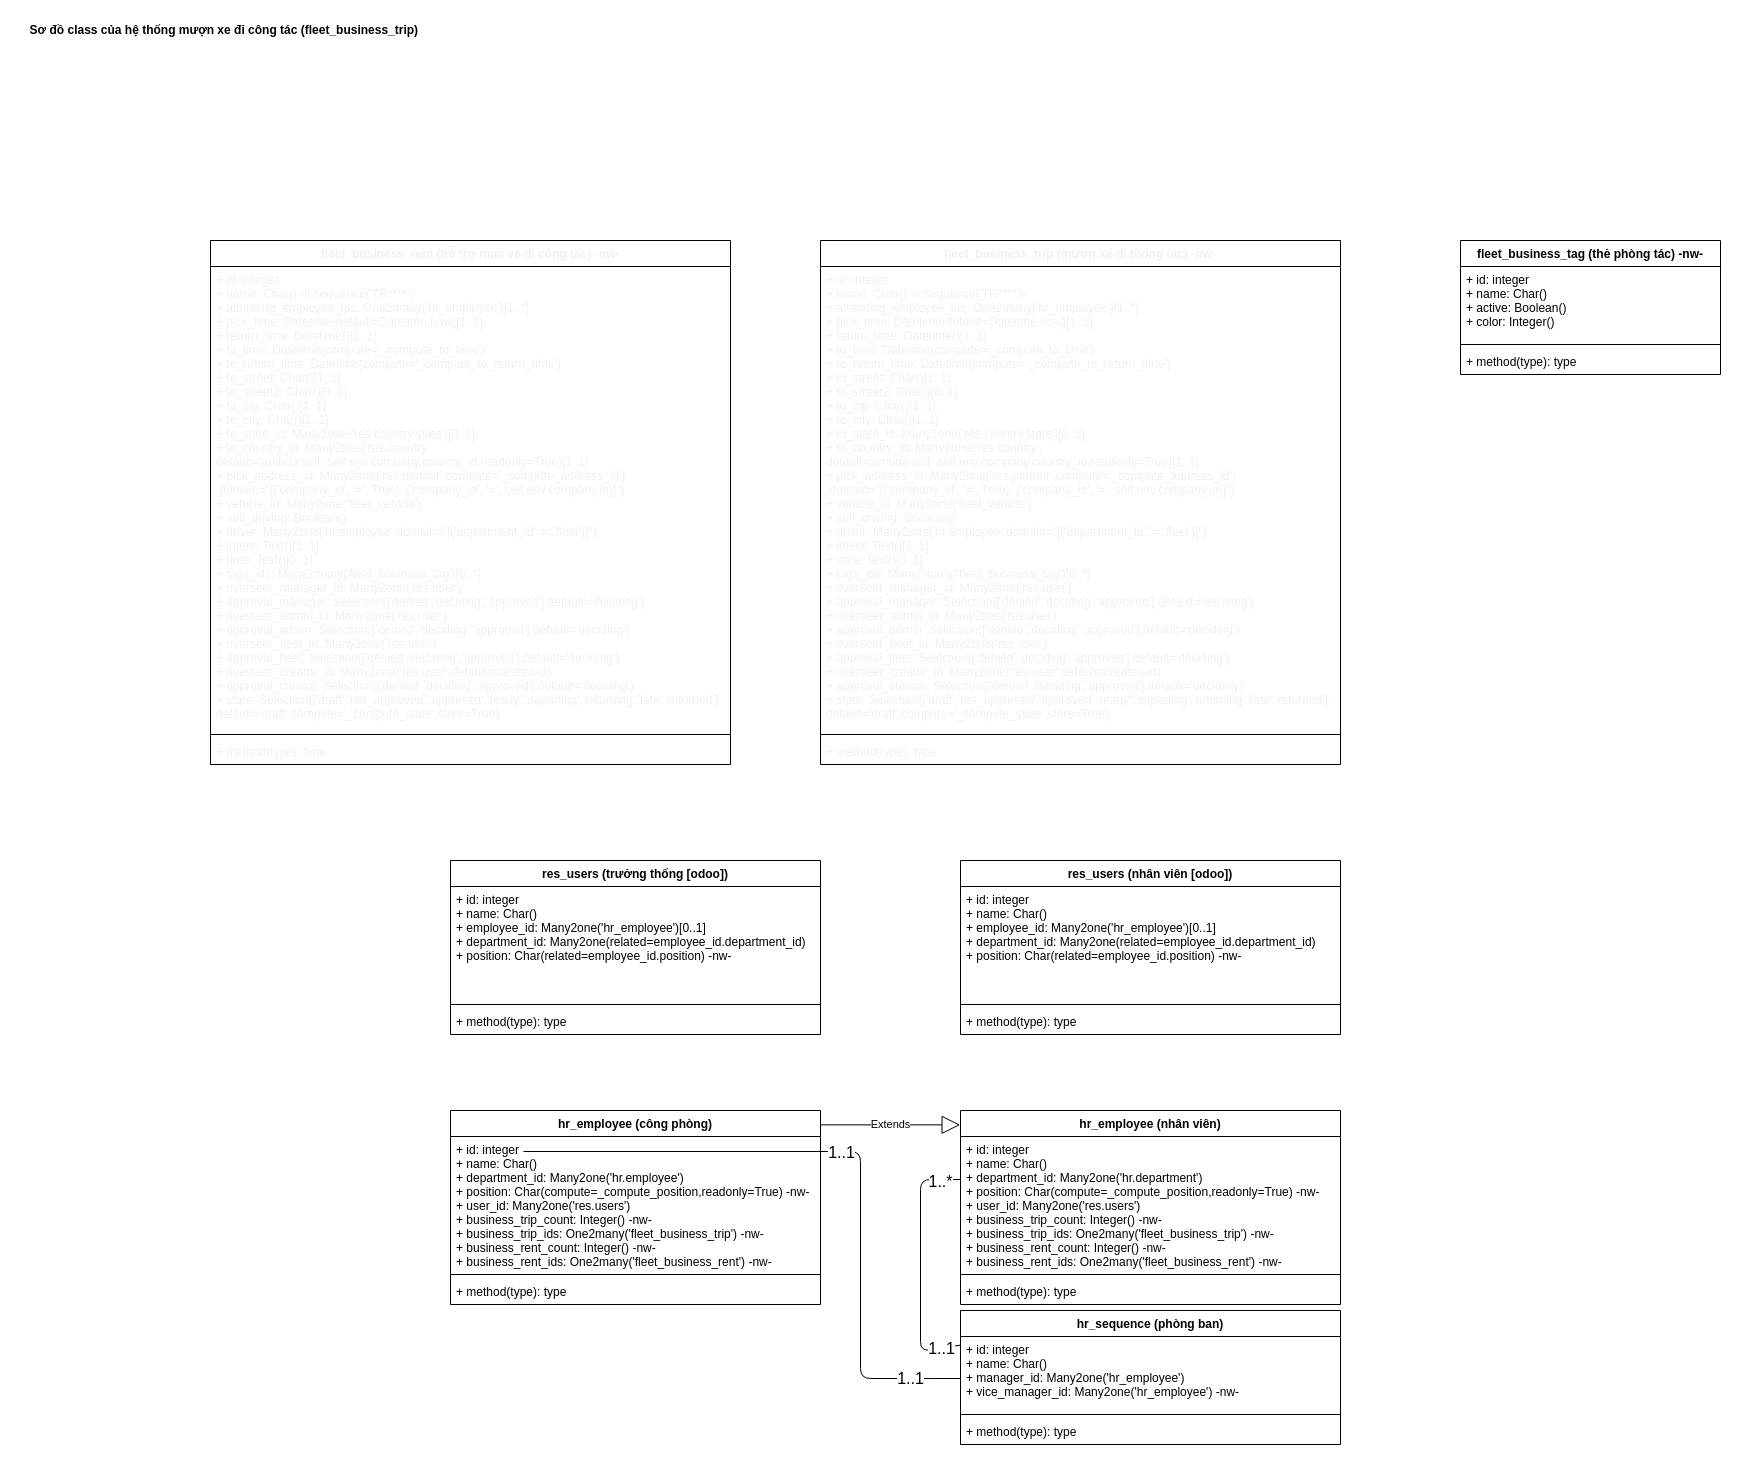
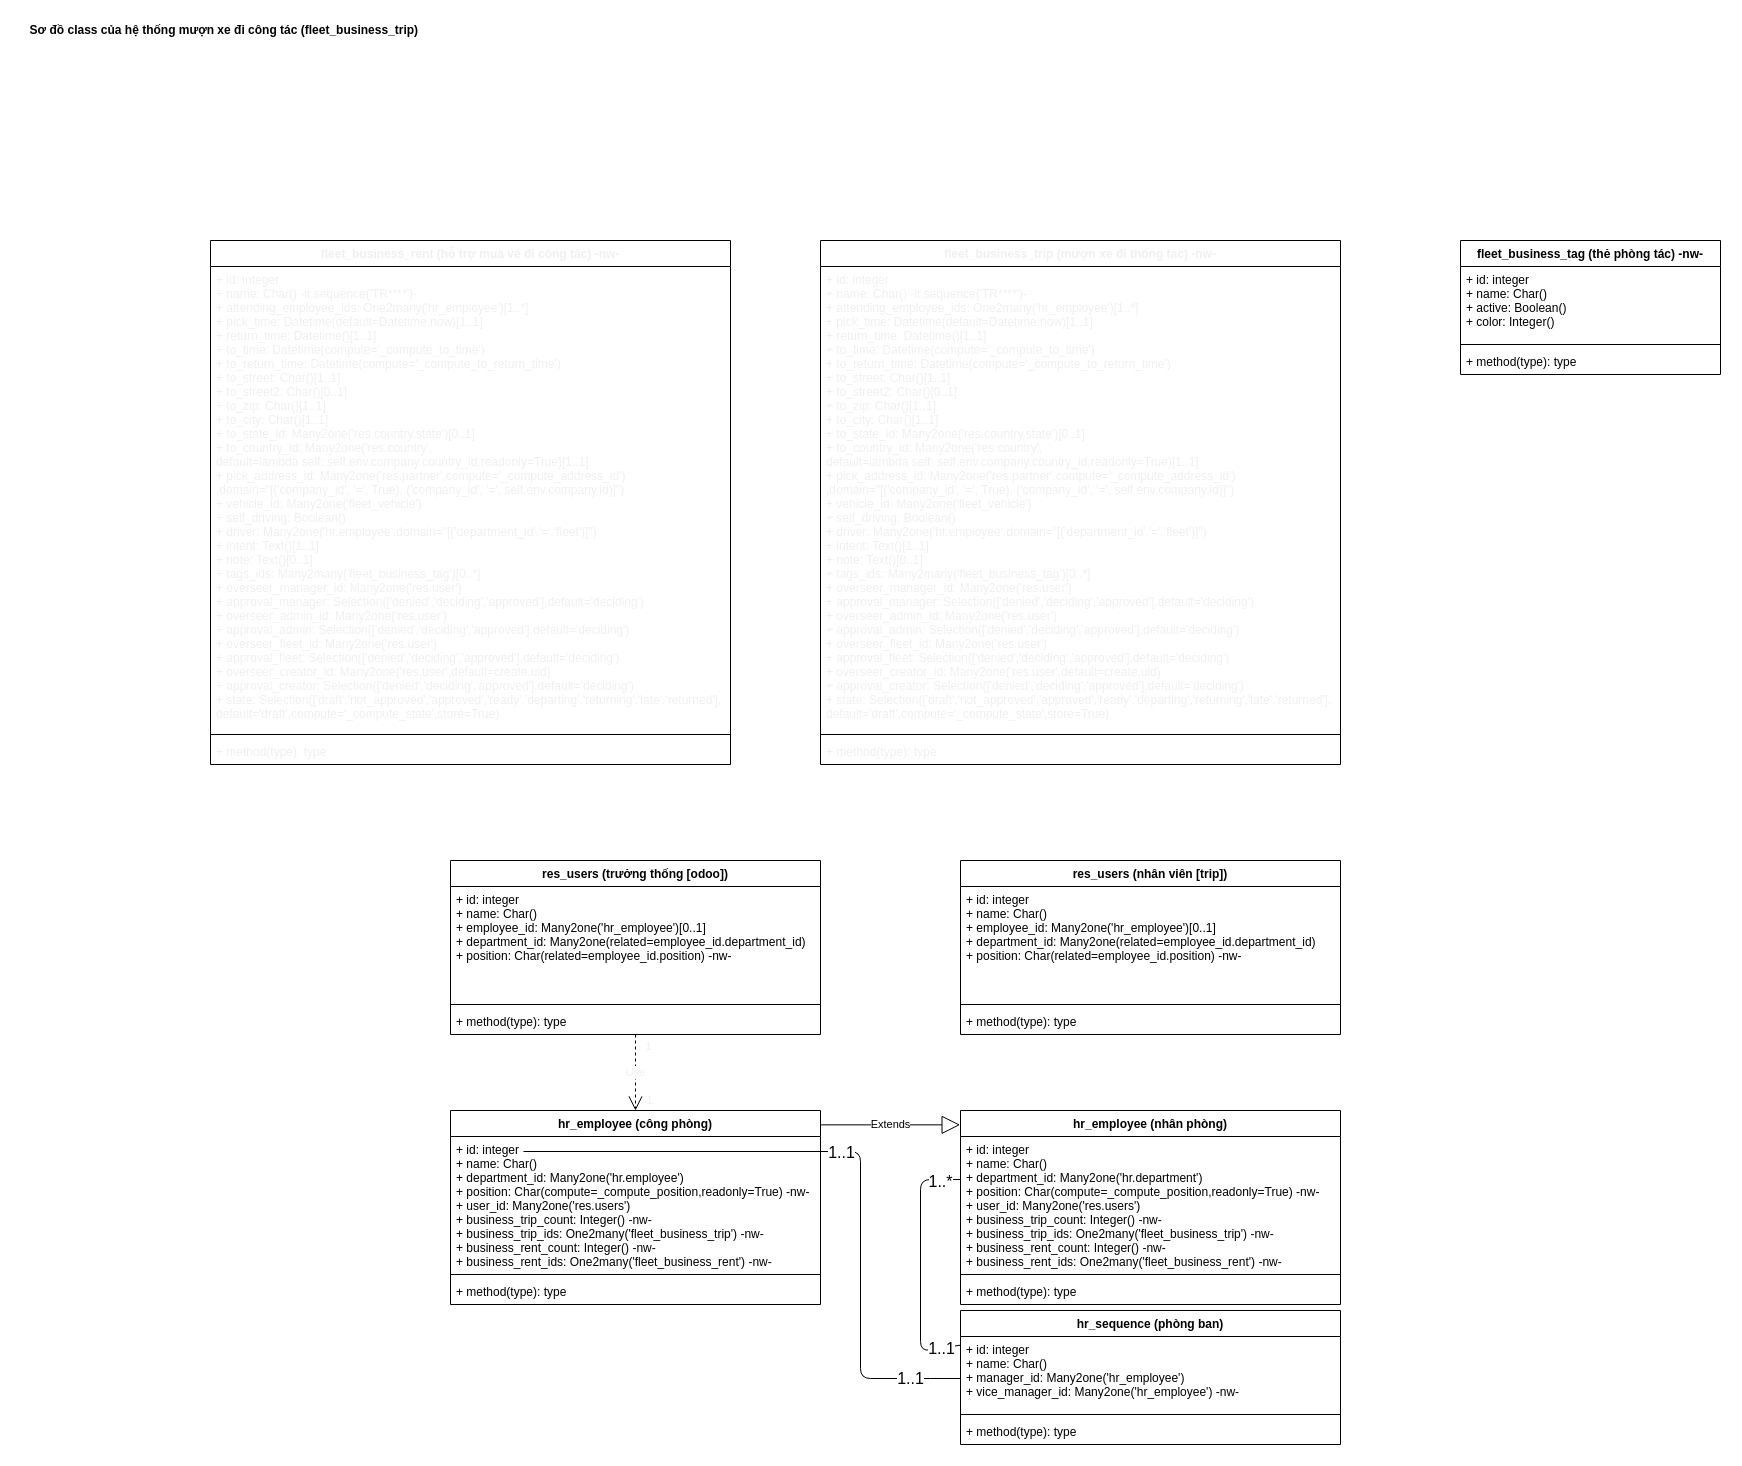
(1150, 874) -> (1150, 874)
none -> (636, 1051)
(1150, 1124) -> (1150, 1124)
